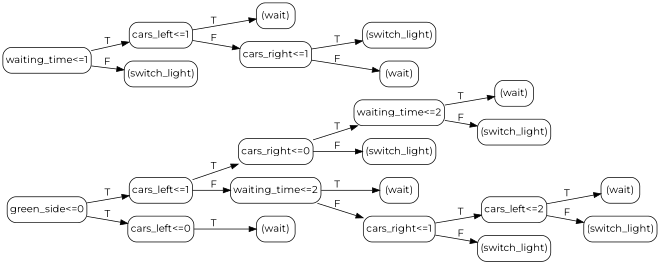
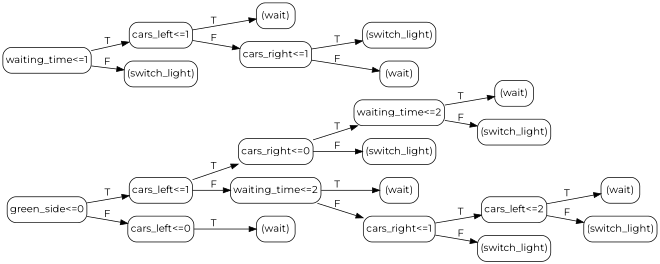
(108, 214) -> (108, 214)
